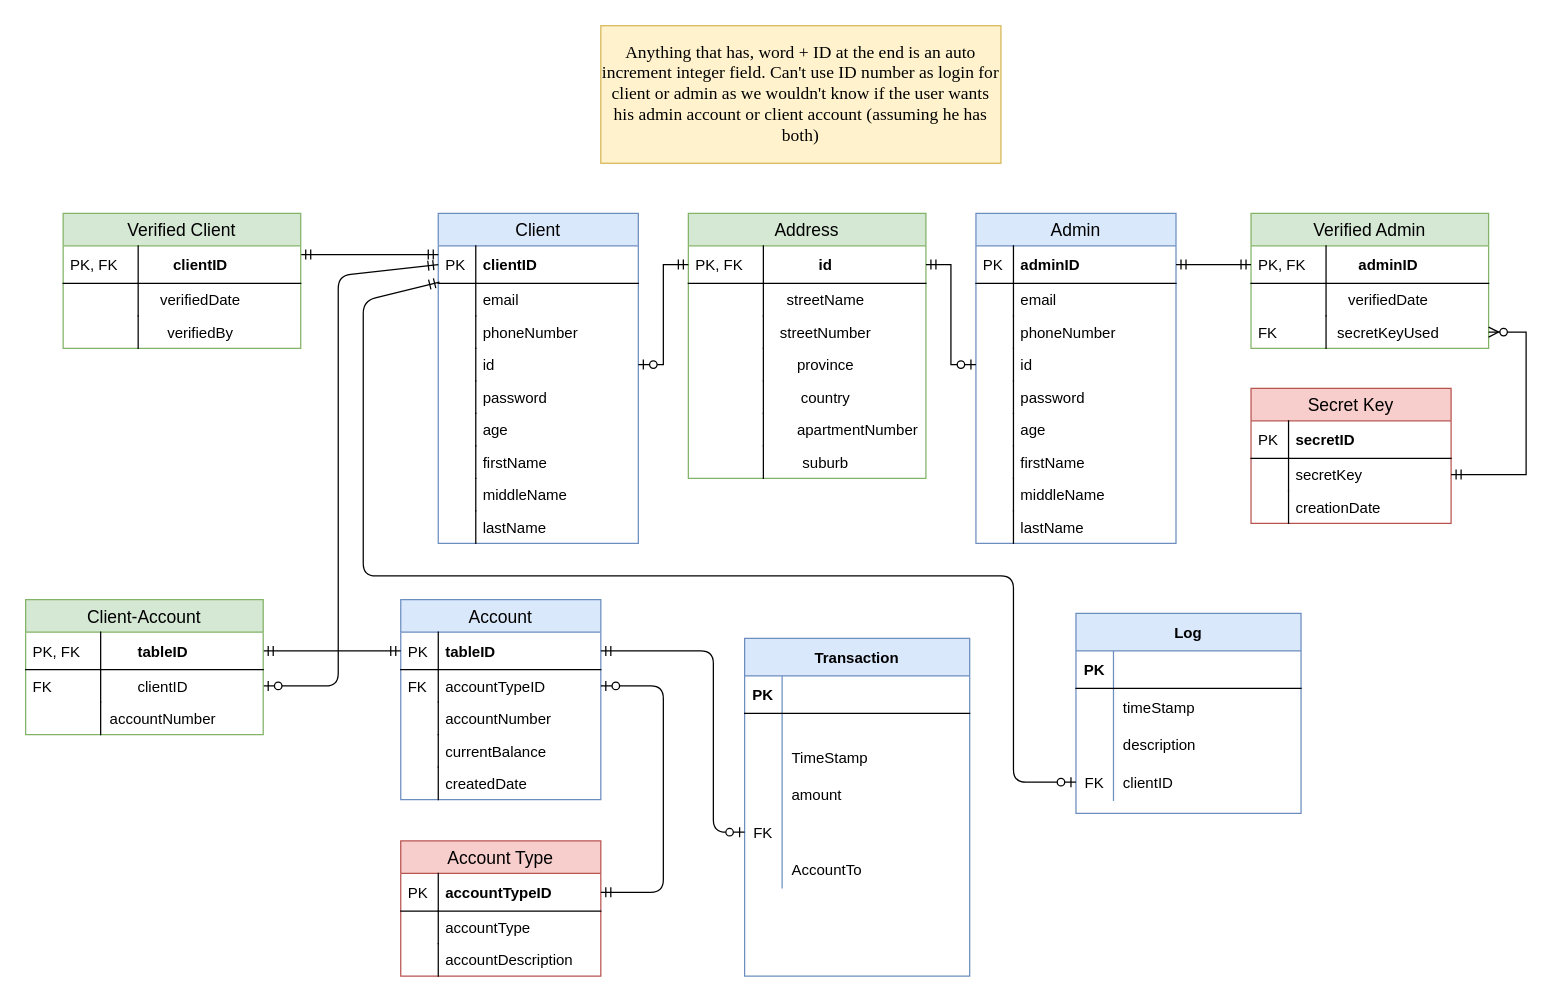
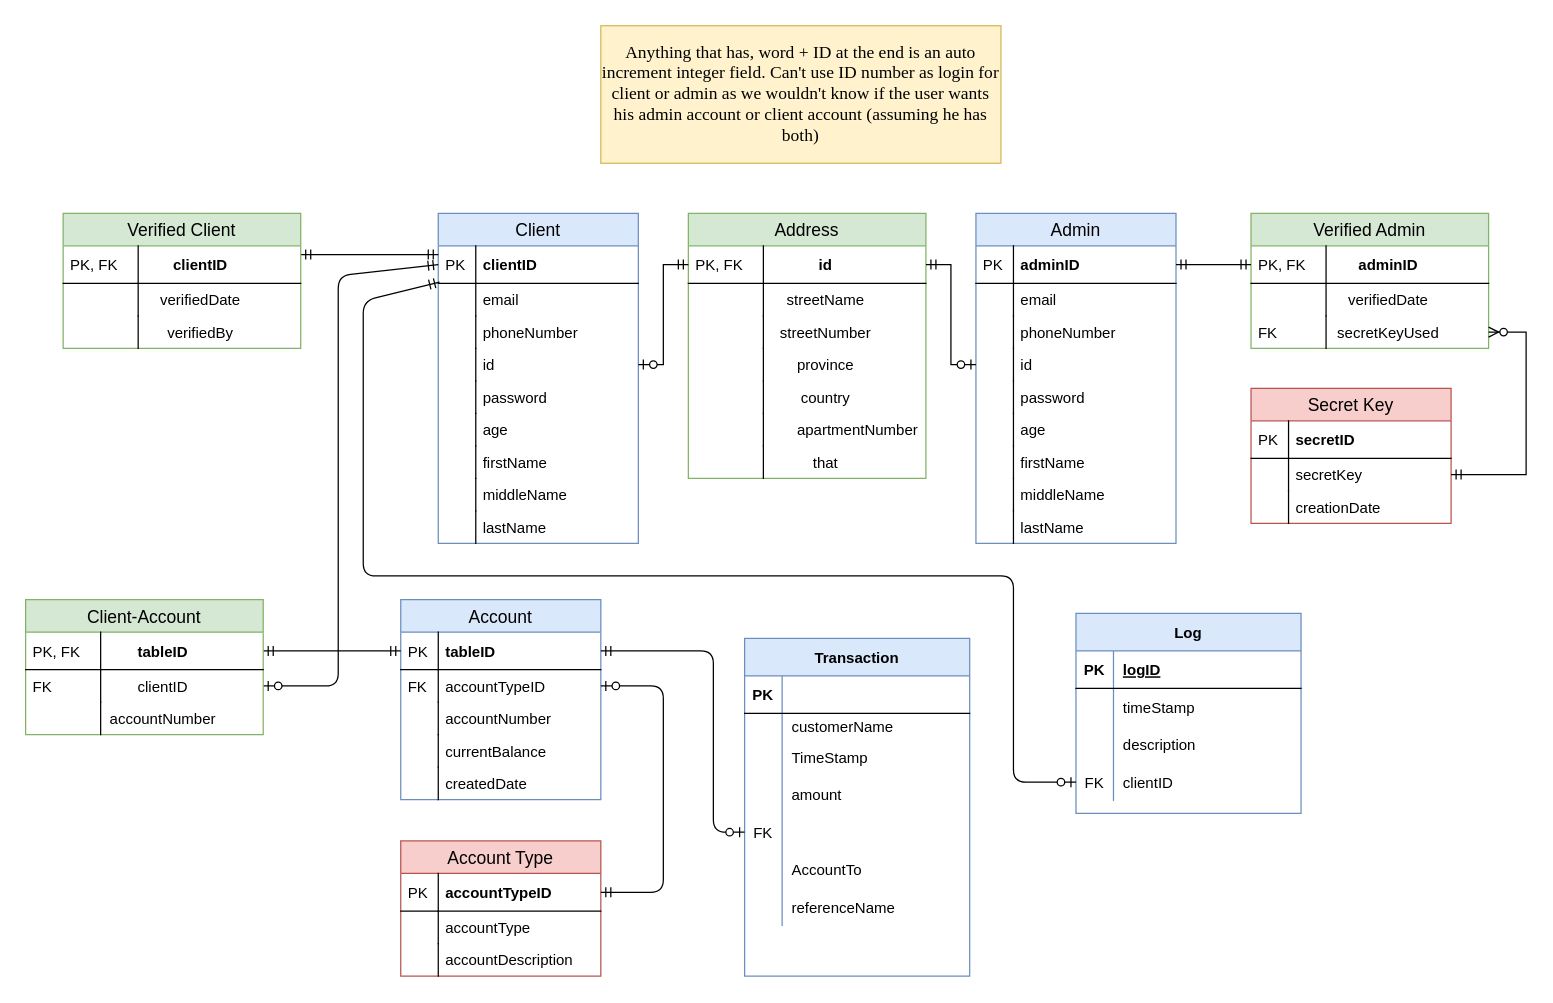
(825, 463) -> (825, 463)
none -> (1207, 669)
none -> (876, 726)
none -> (876, 907)
